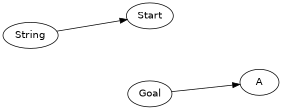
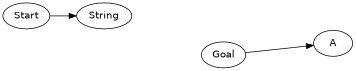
(88, 26) -> (59, 16)
